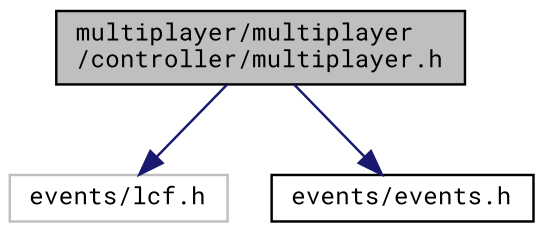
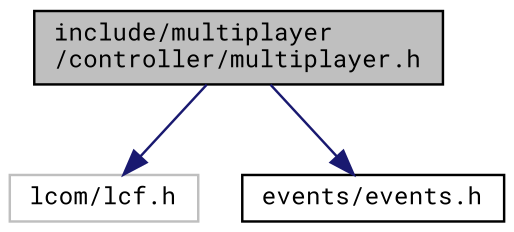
(261, 48) -> (239, 48)
(119, 198) -> (104, 198)
